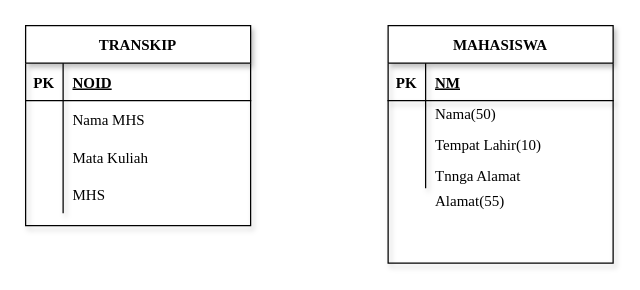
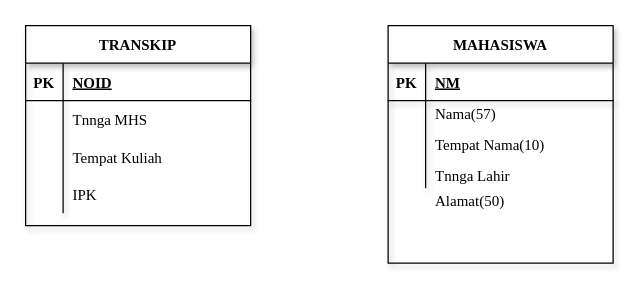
(469, 114) -> (469, 114)
(104, 120) -> (108, 120)
(498, 145) -> (496, 145)
(113, 158) -> (121, 158)
(482, 176) -> (477, 176)
(85, 195) -> (85, 195)
(475, 201) -> (475, 201)
